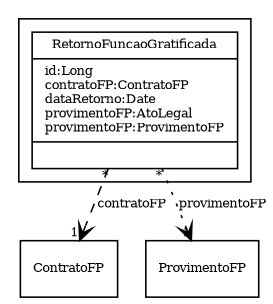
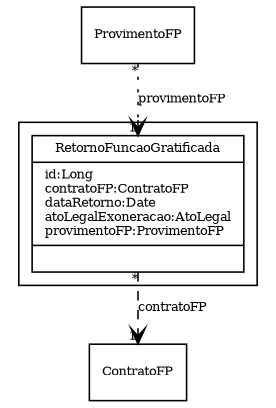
(118, 114) -> (138, 217)
(174, 197) -> (138, 92)
